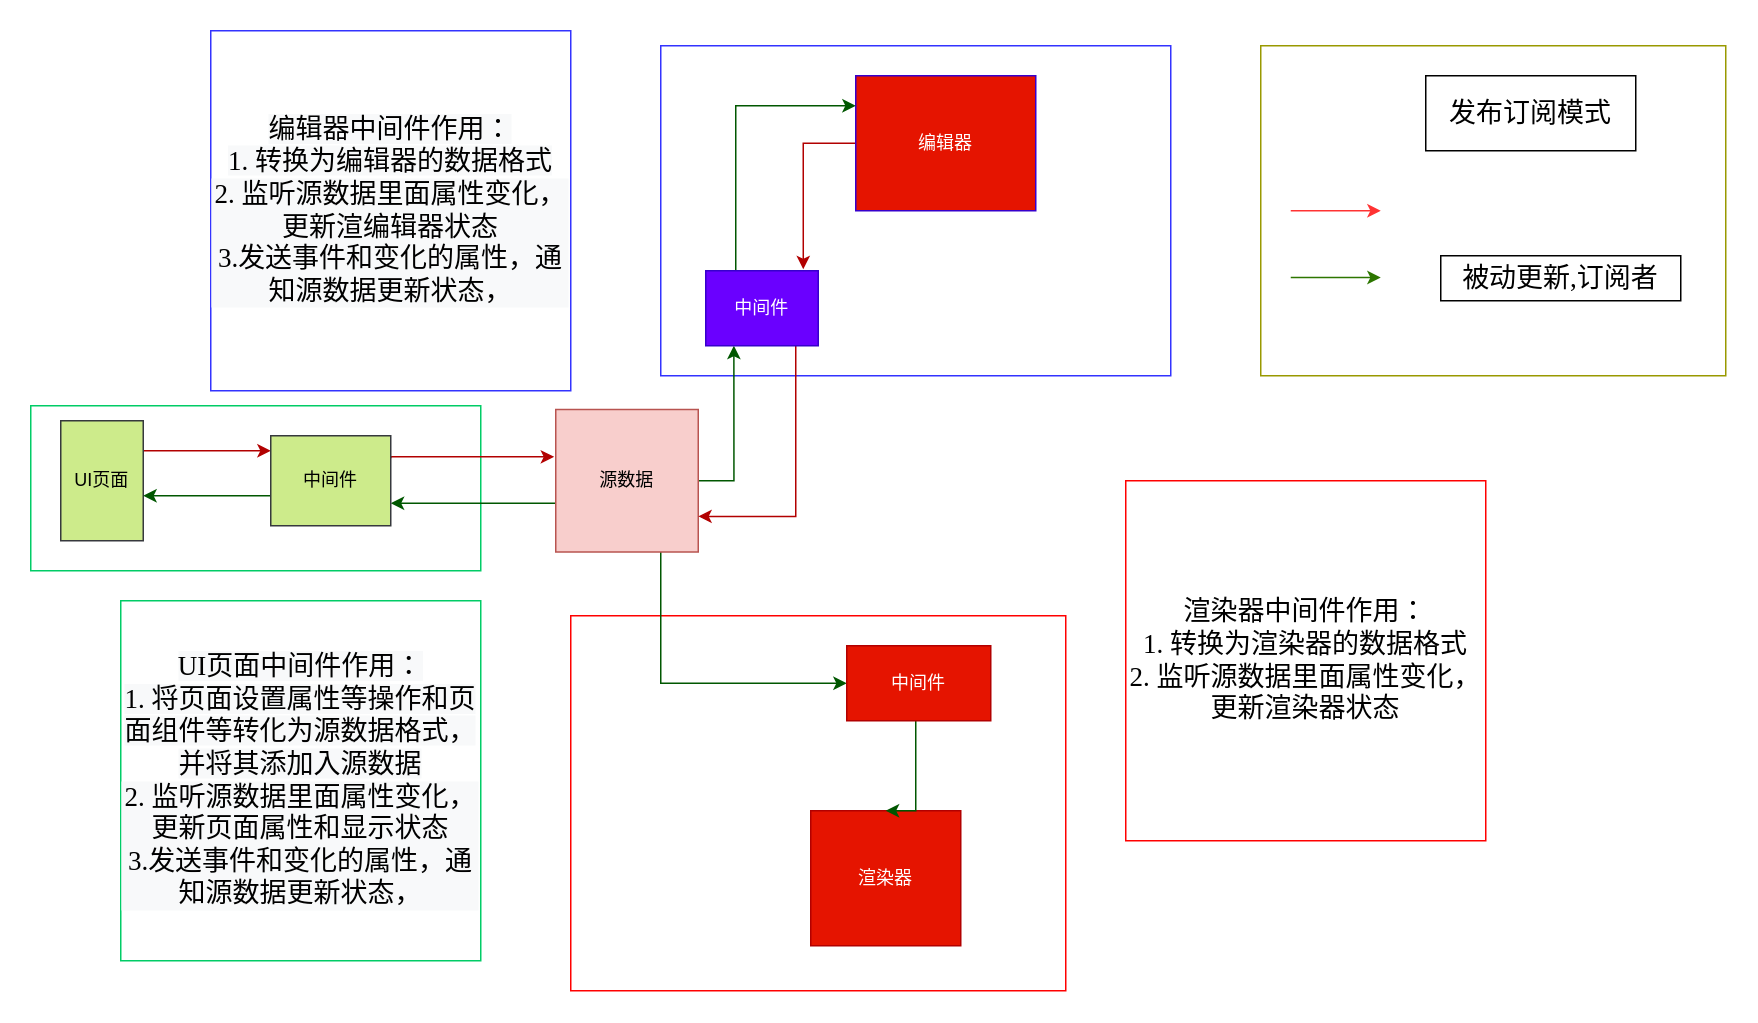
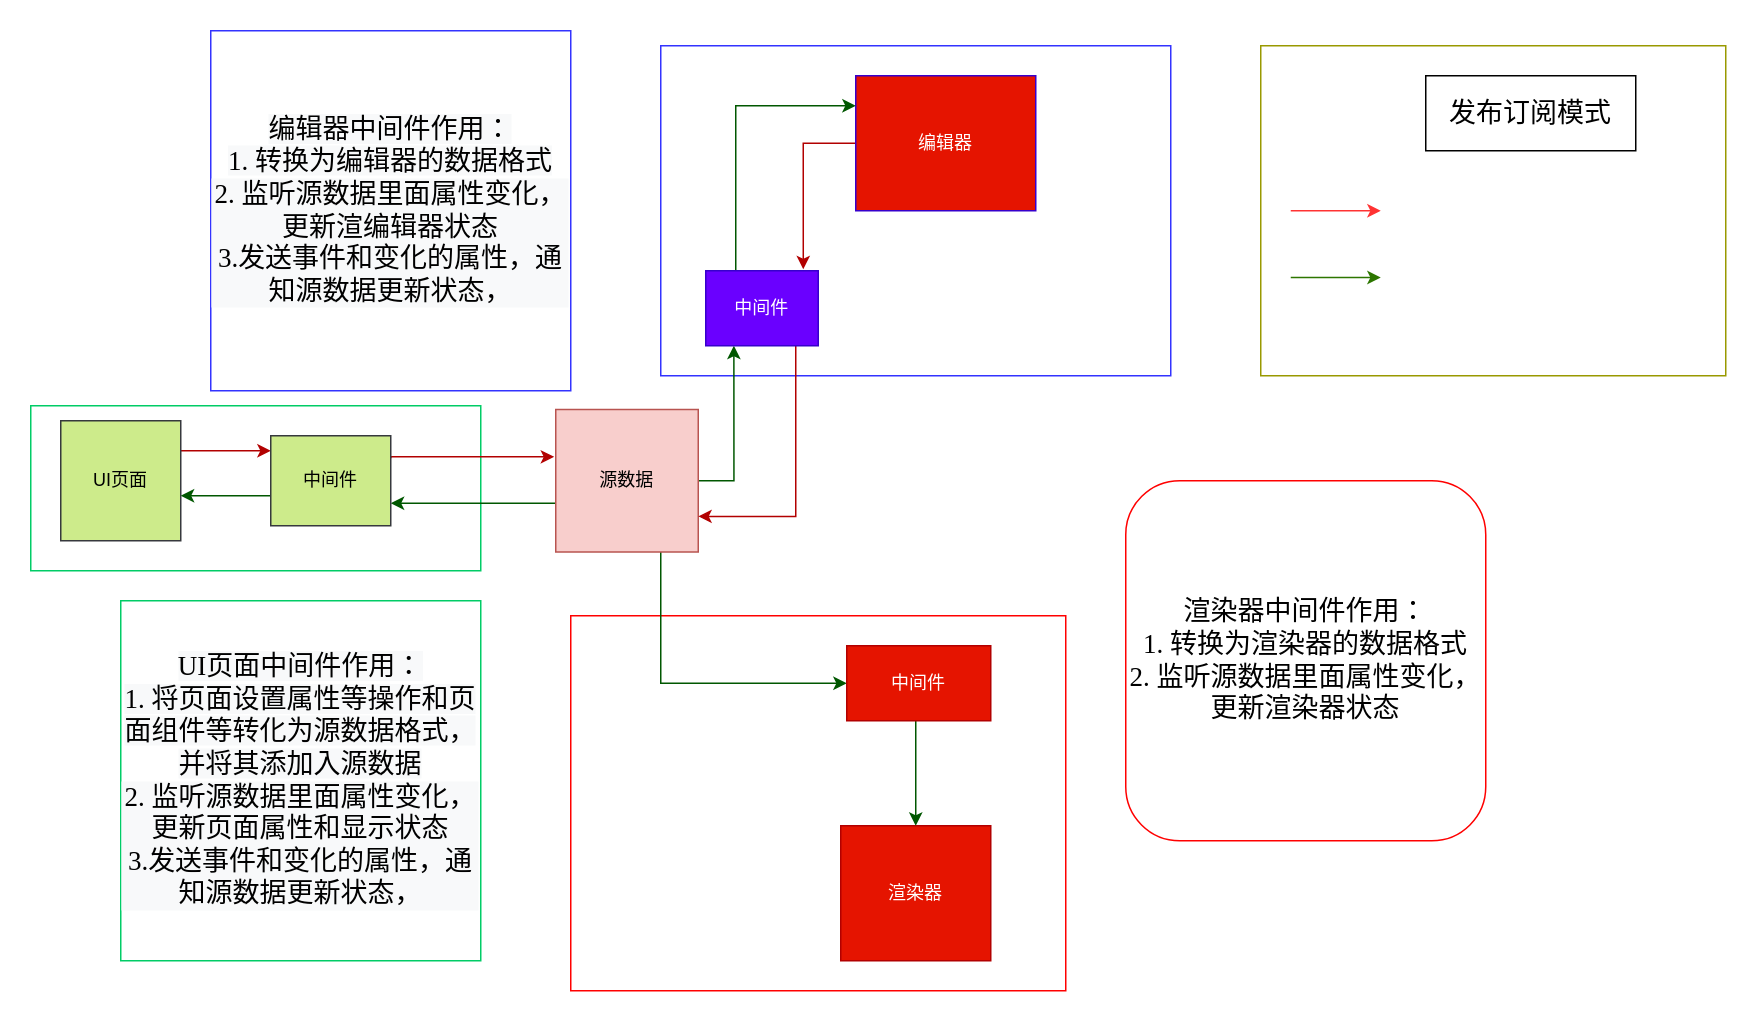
(1561, 278) -> none
(102, 481) -> (121, 481)
(1306, 661) -> (1306, 661)
(886, 878) -> (916, 893)
